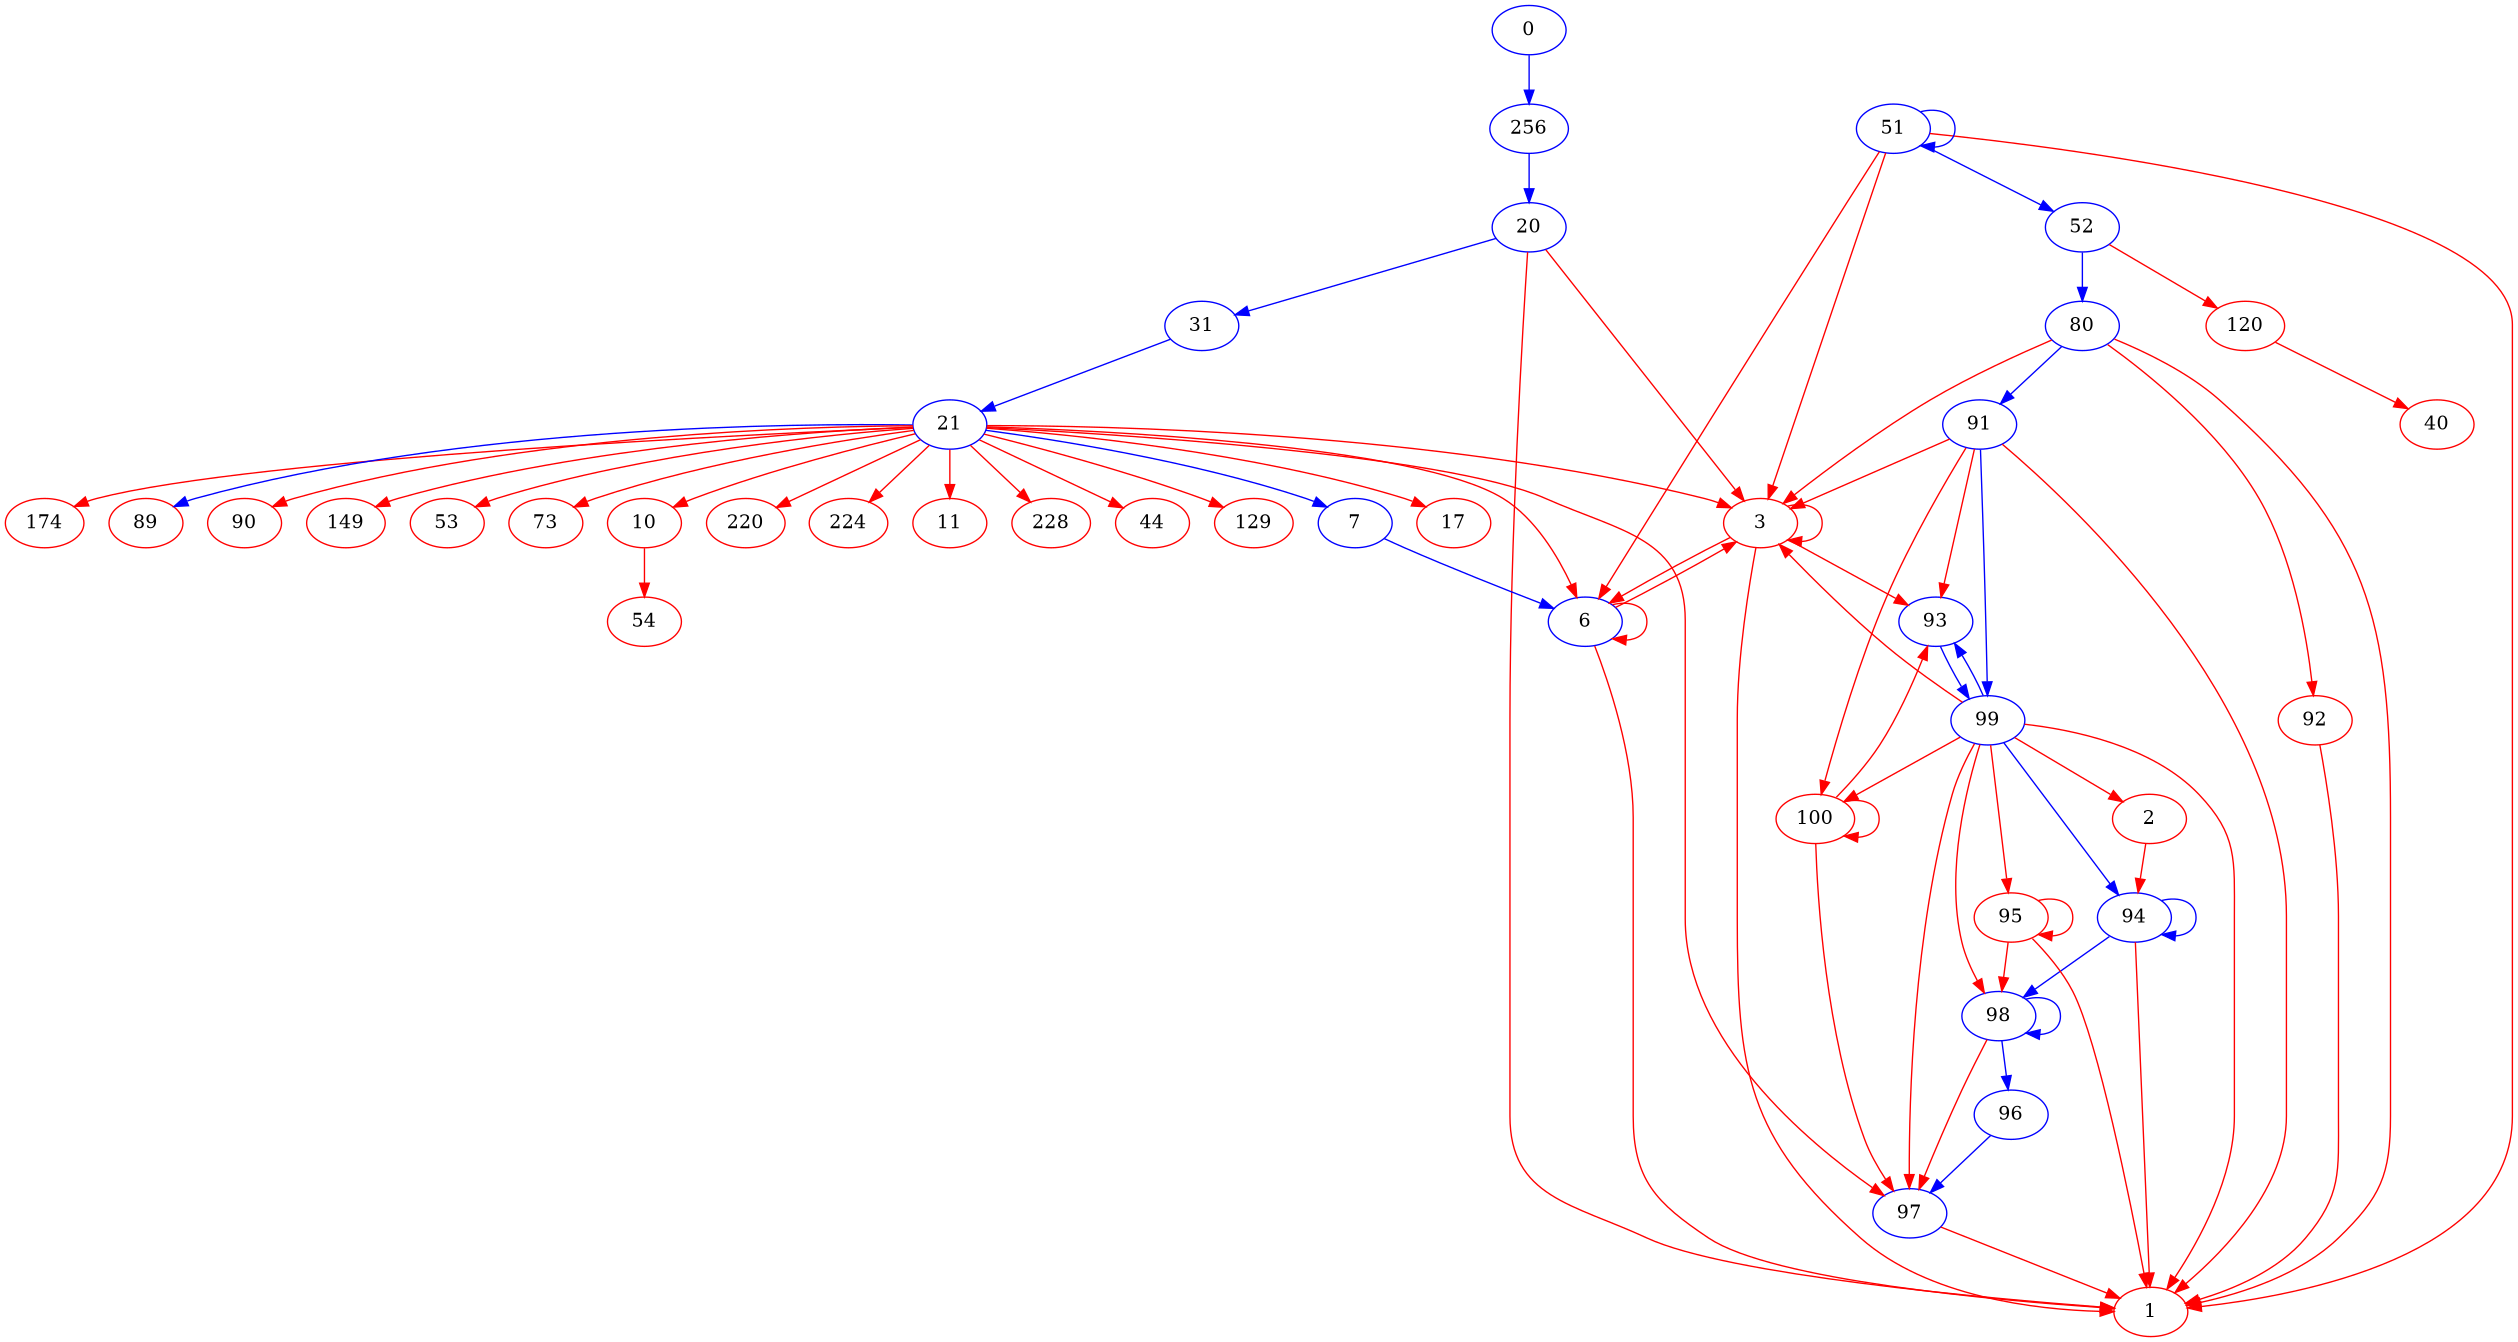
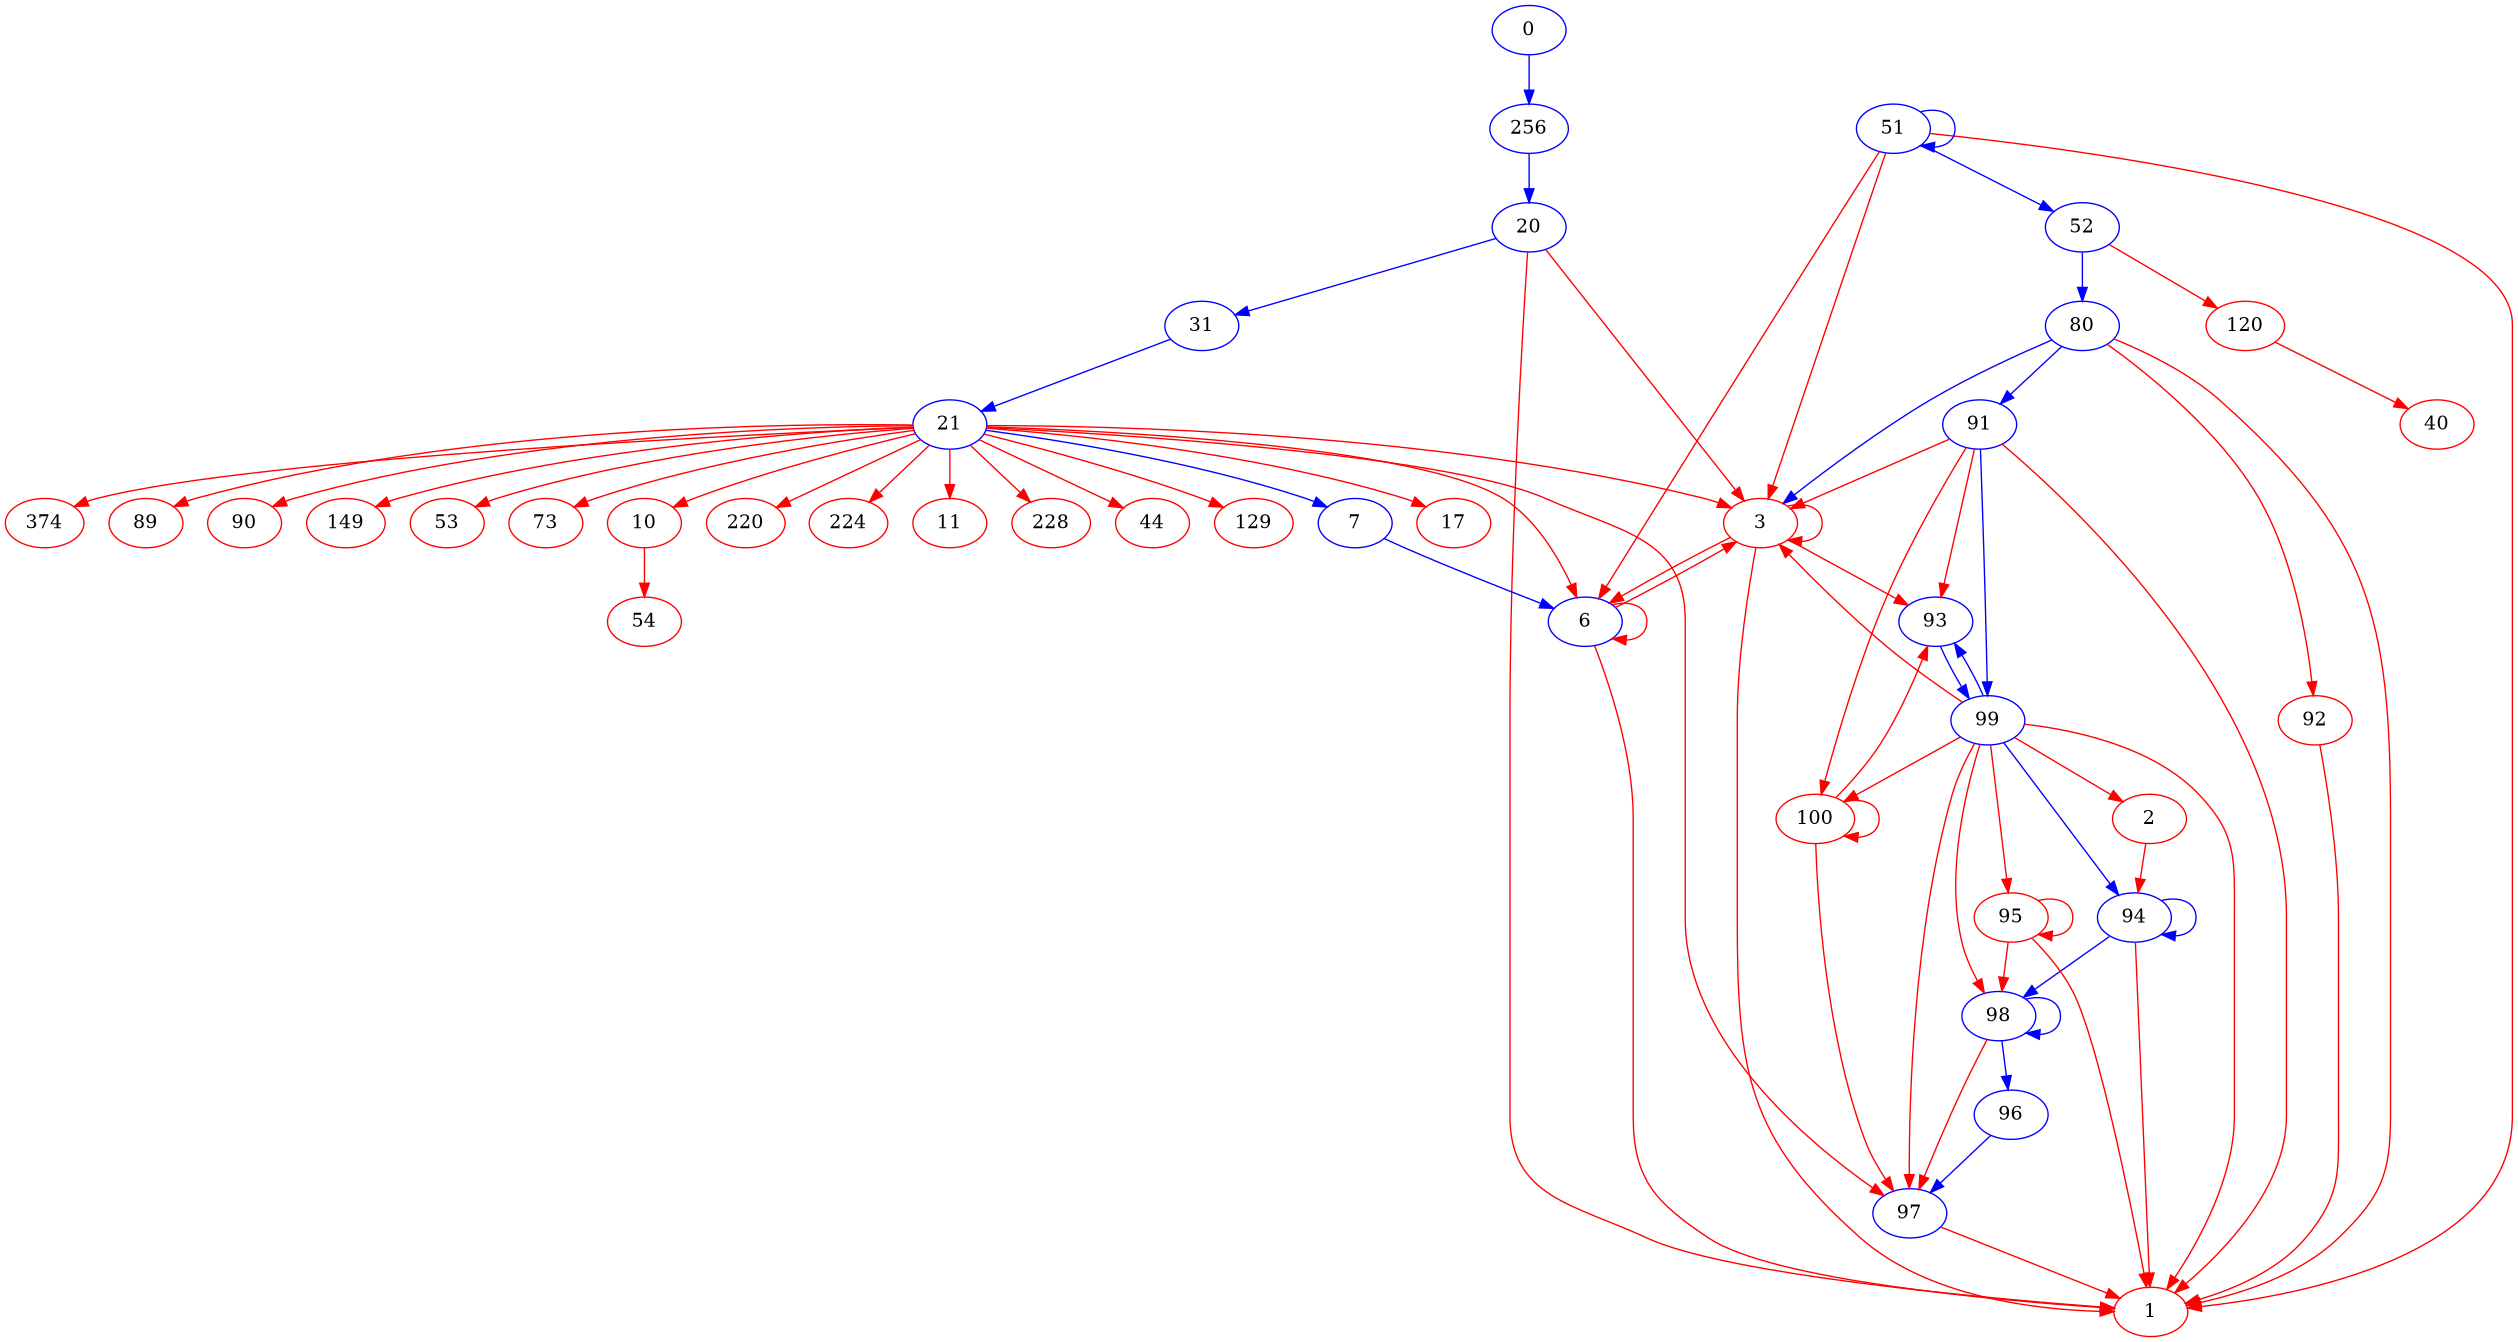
(1917, 408) -> (1917, 408)
(547, 439) -> (547, 439)
(45, 523) -> (45, 523)
